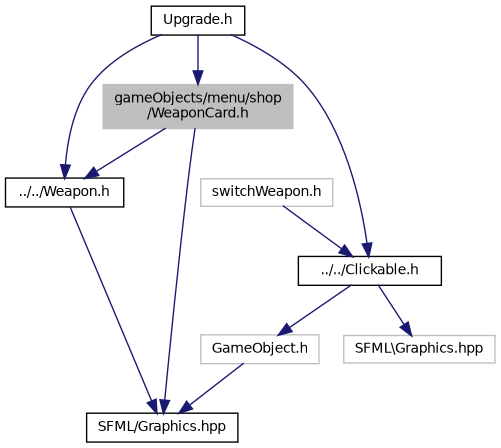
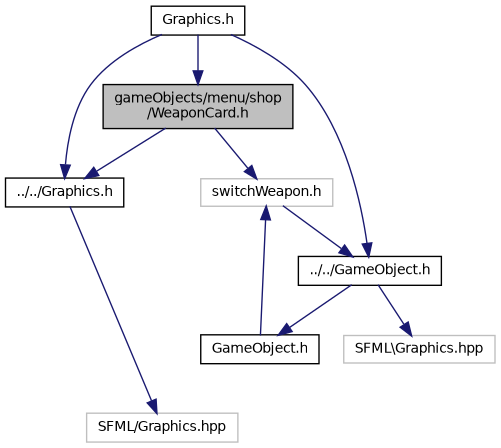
(198, 21) -> (198, 21)
(198, 107) -> (198, 107)
(65, 192) -> (65, 192)
(179, 264) -> (231, 148)
(370, 271) -> (370, 271)
(260, 349) -> (260, 349)
(217, 384) -> (263, 278)
(162, 428) -> (162, 428)
